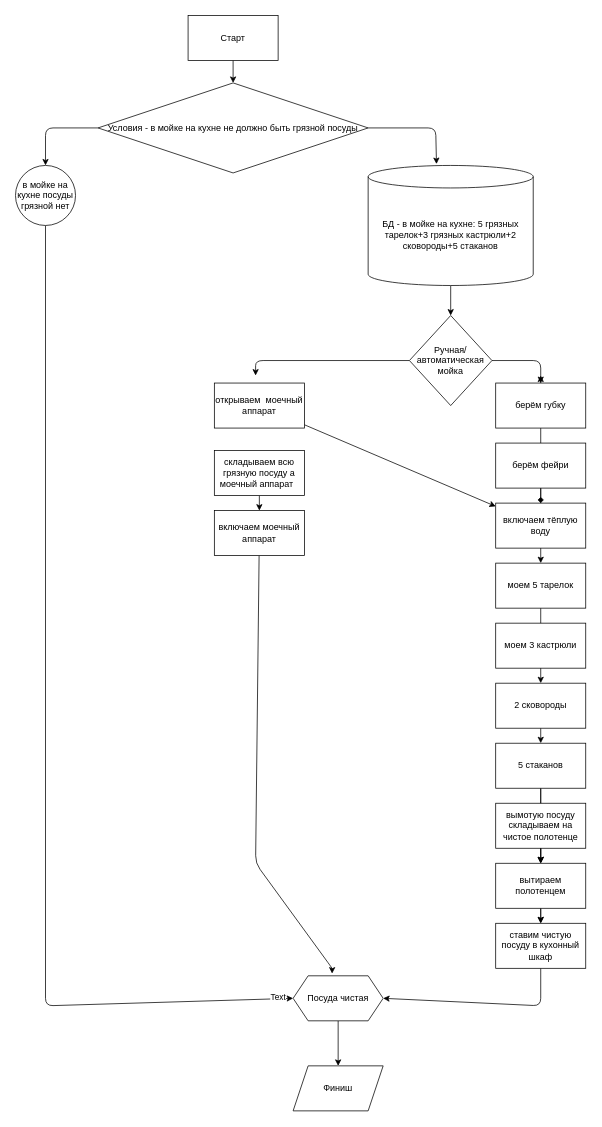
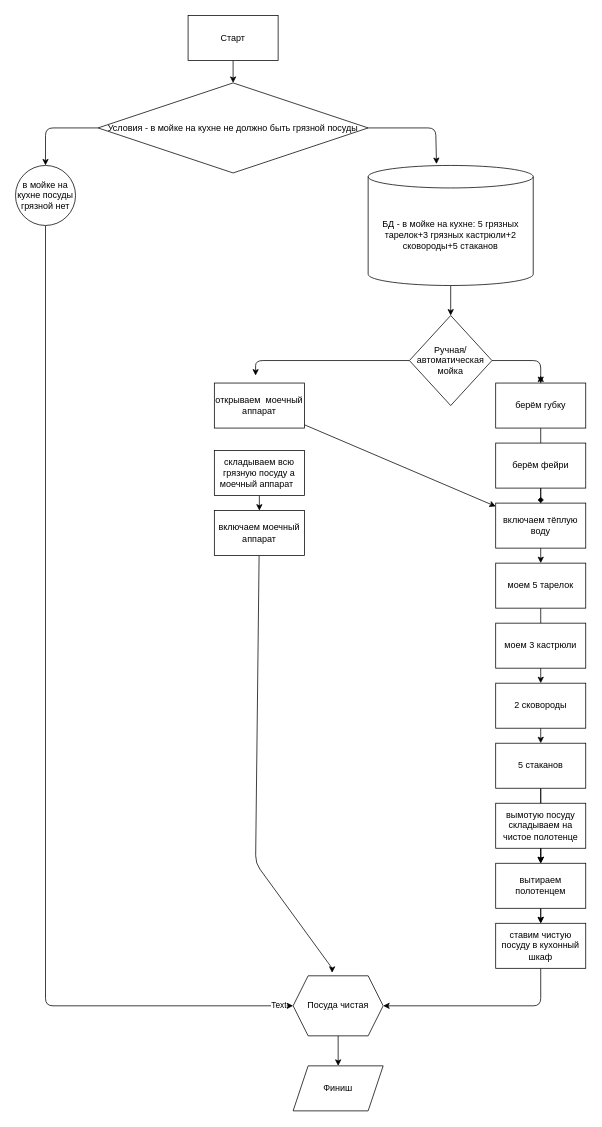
(338, 998) -> (338, 1005)
